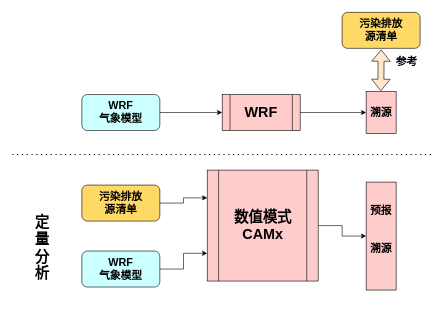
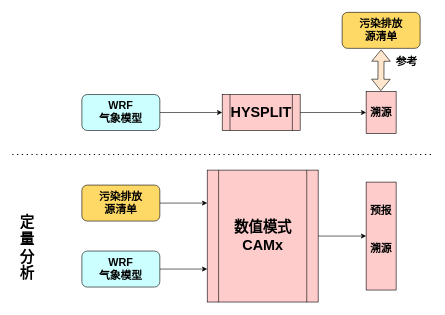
(261, 113) -> (261, 113)
(263, 226) -> (263, 236)
(42, 248) -> (27, 248)
